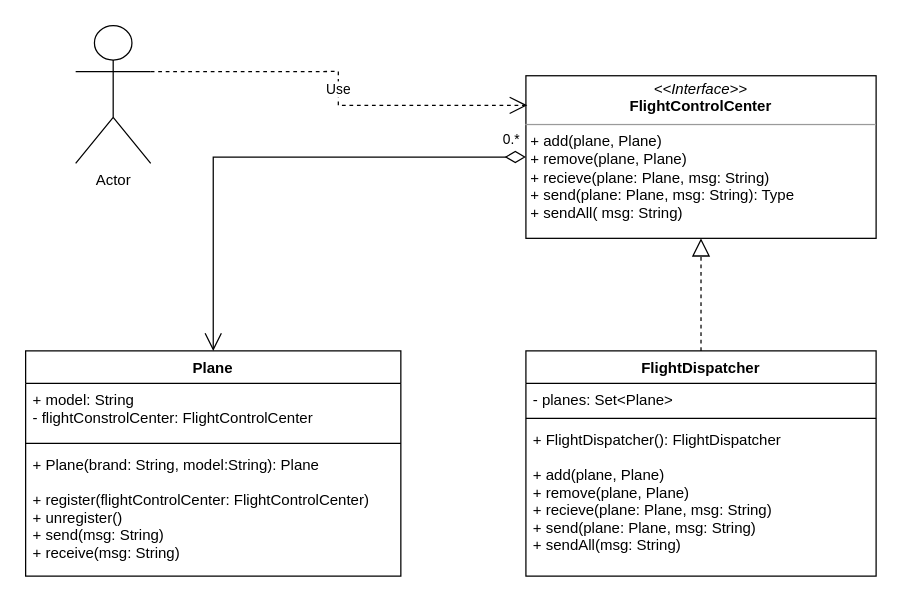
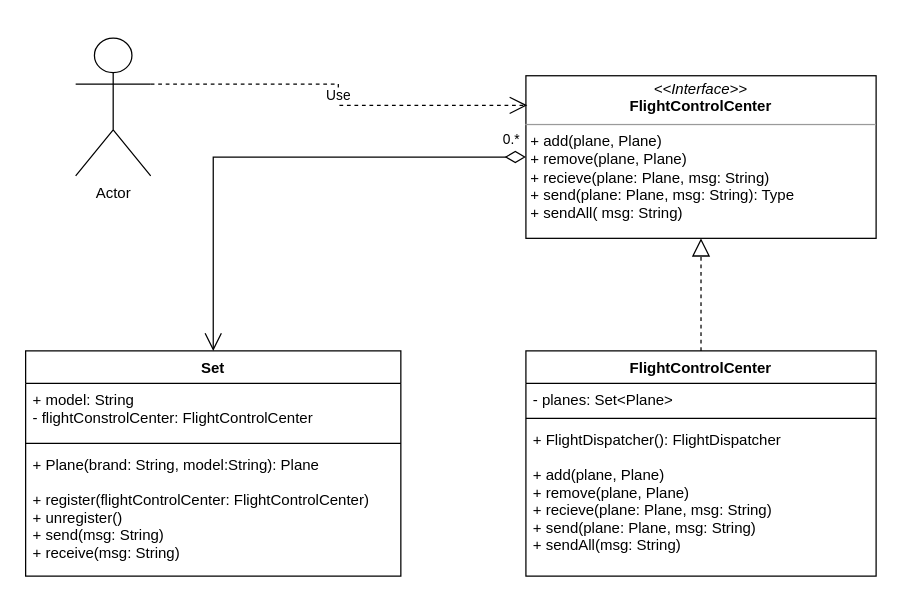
(113, 94) -> (113, 107)
(213, 368) -> (213, 368)
(700, 368) -> (700, 368)
